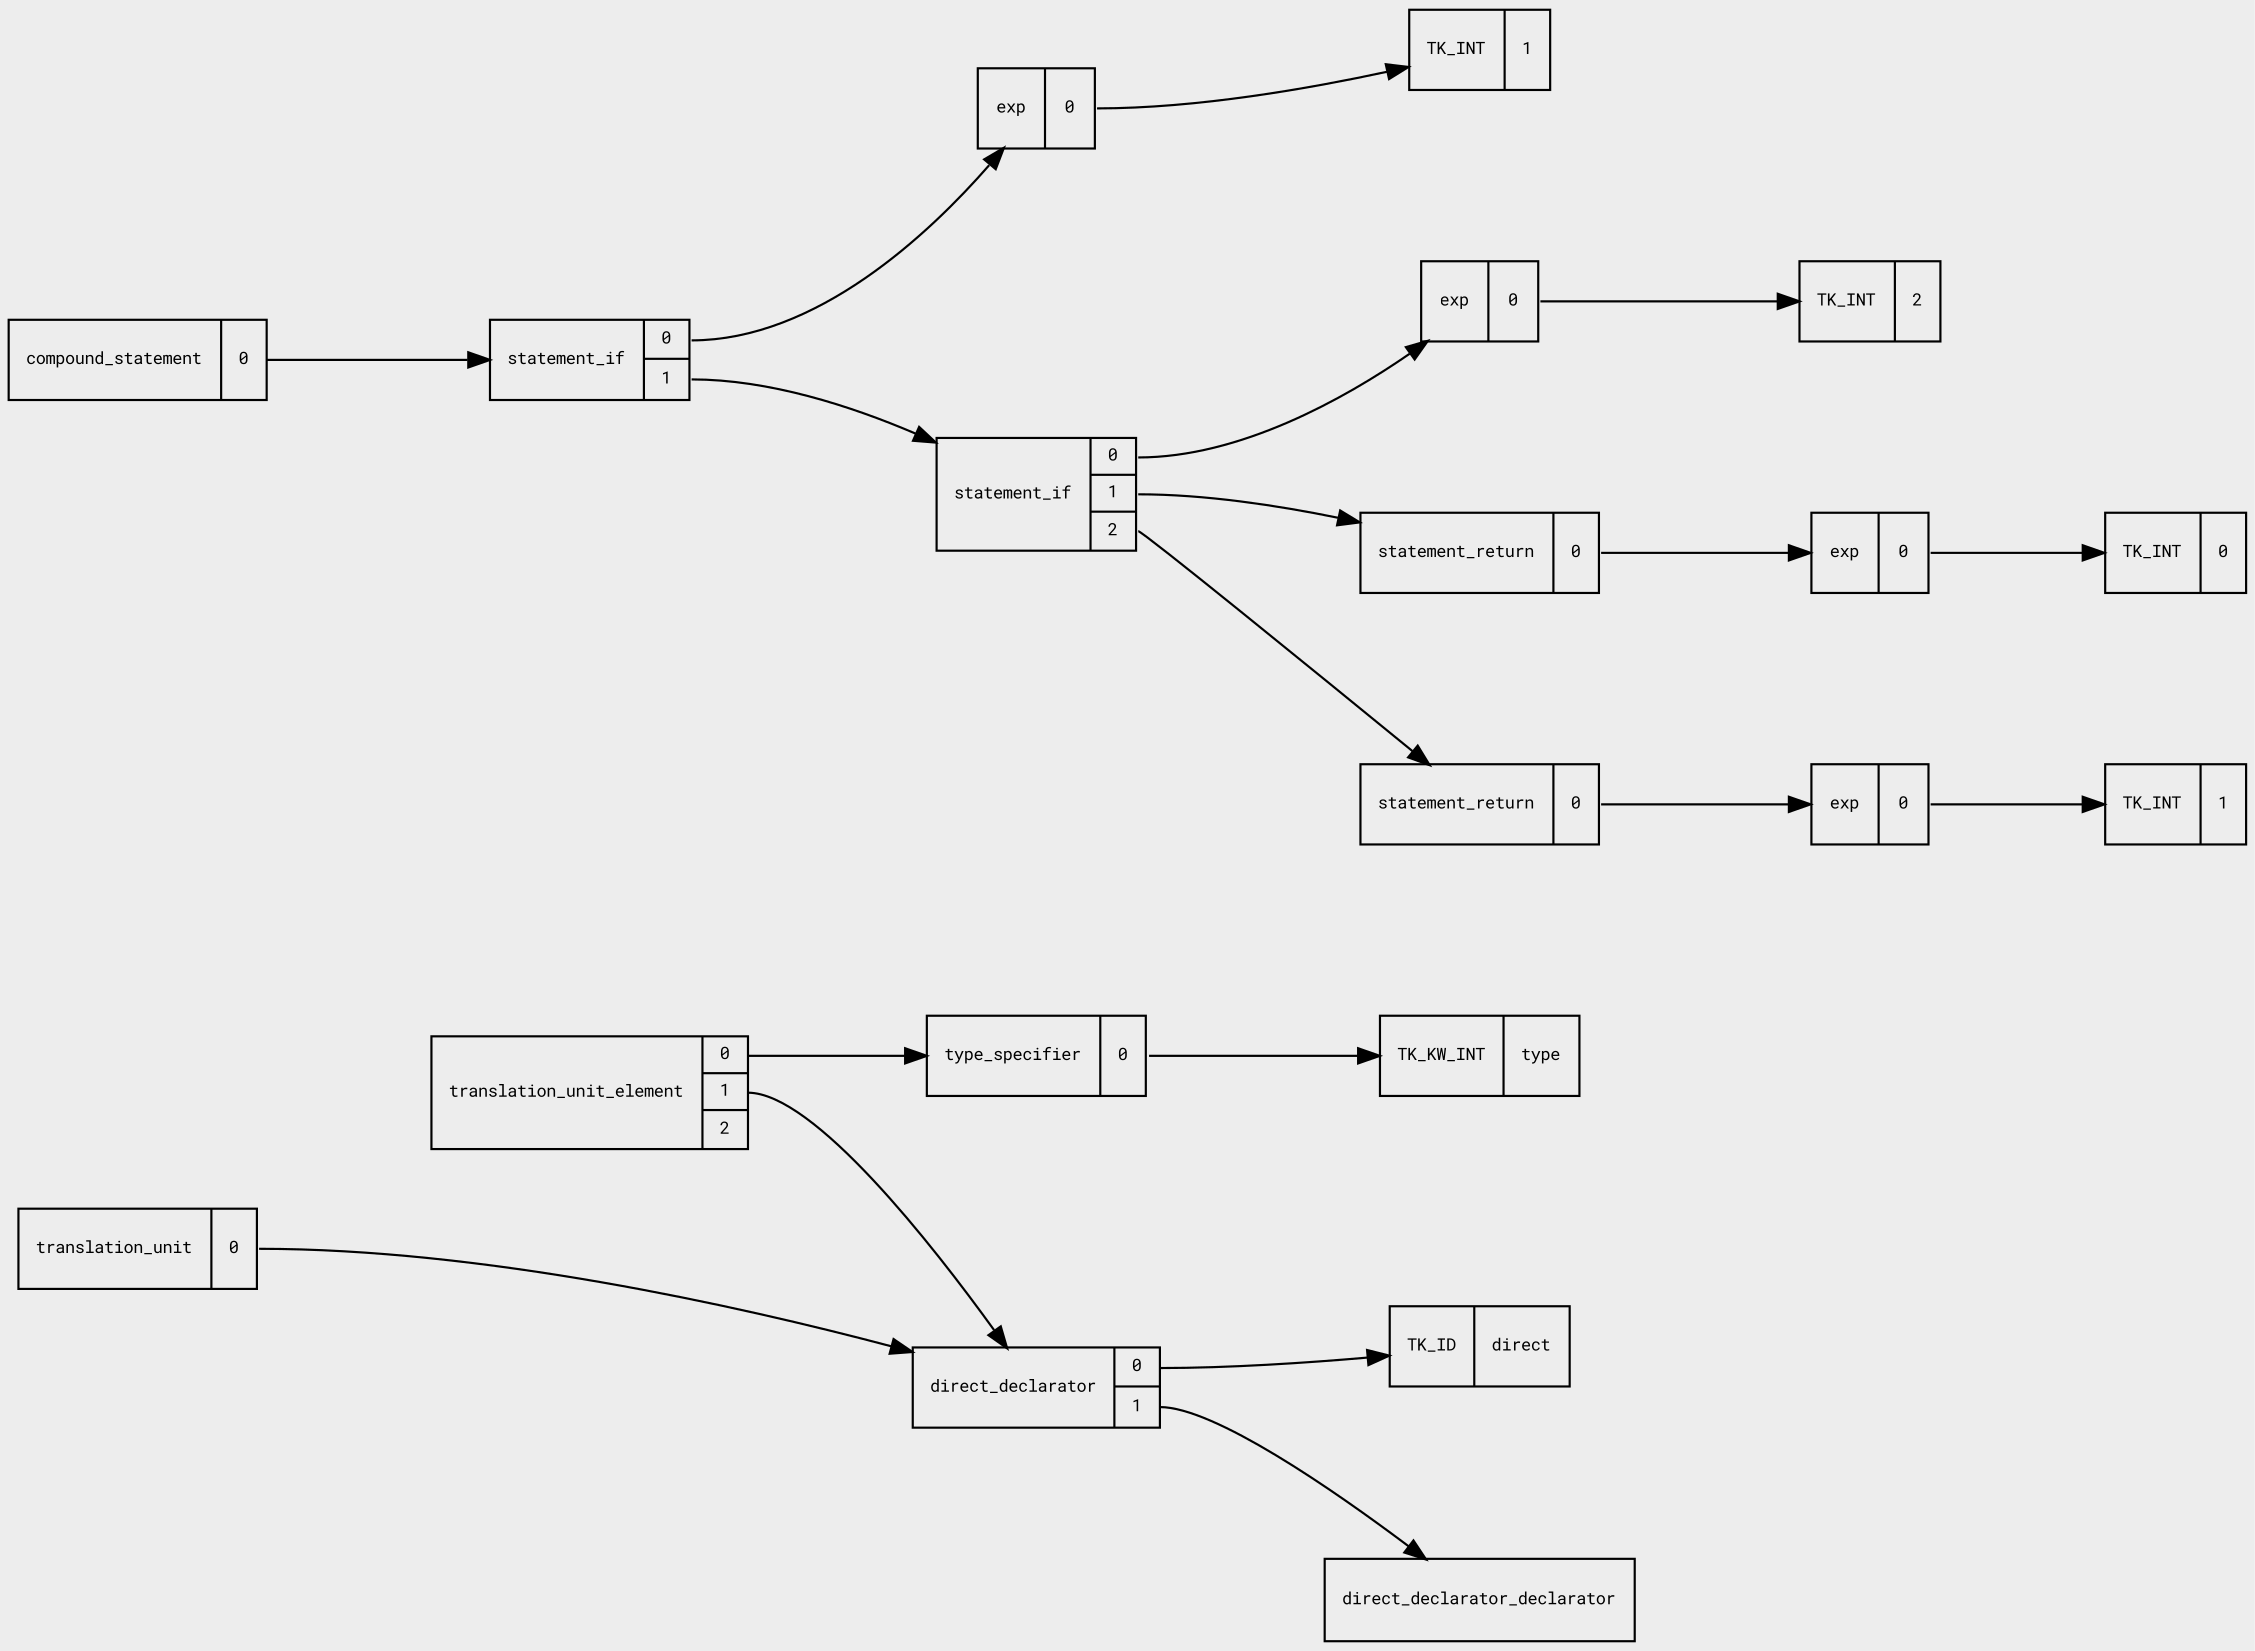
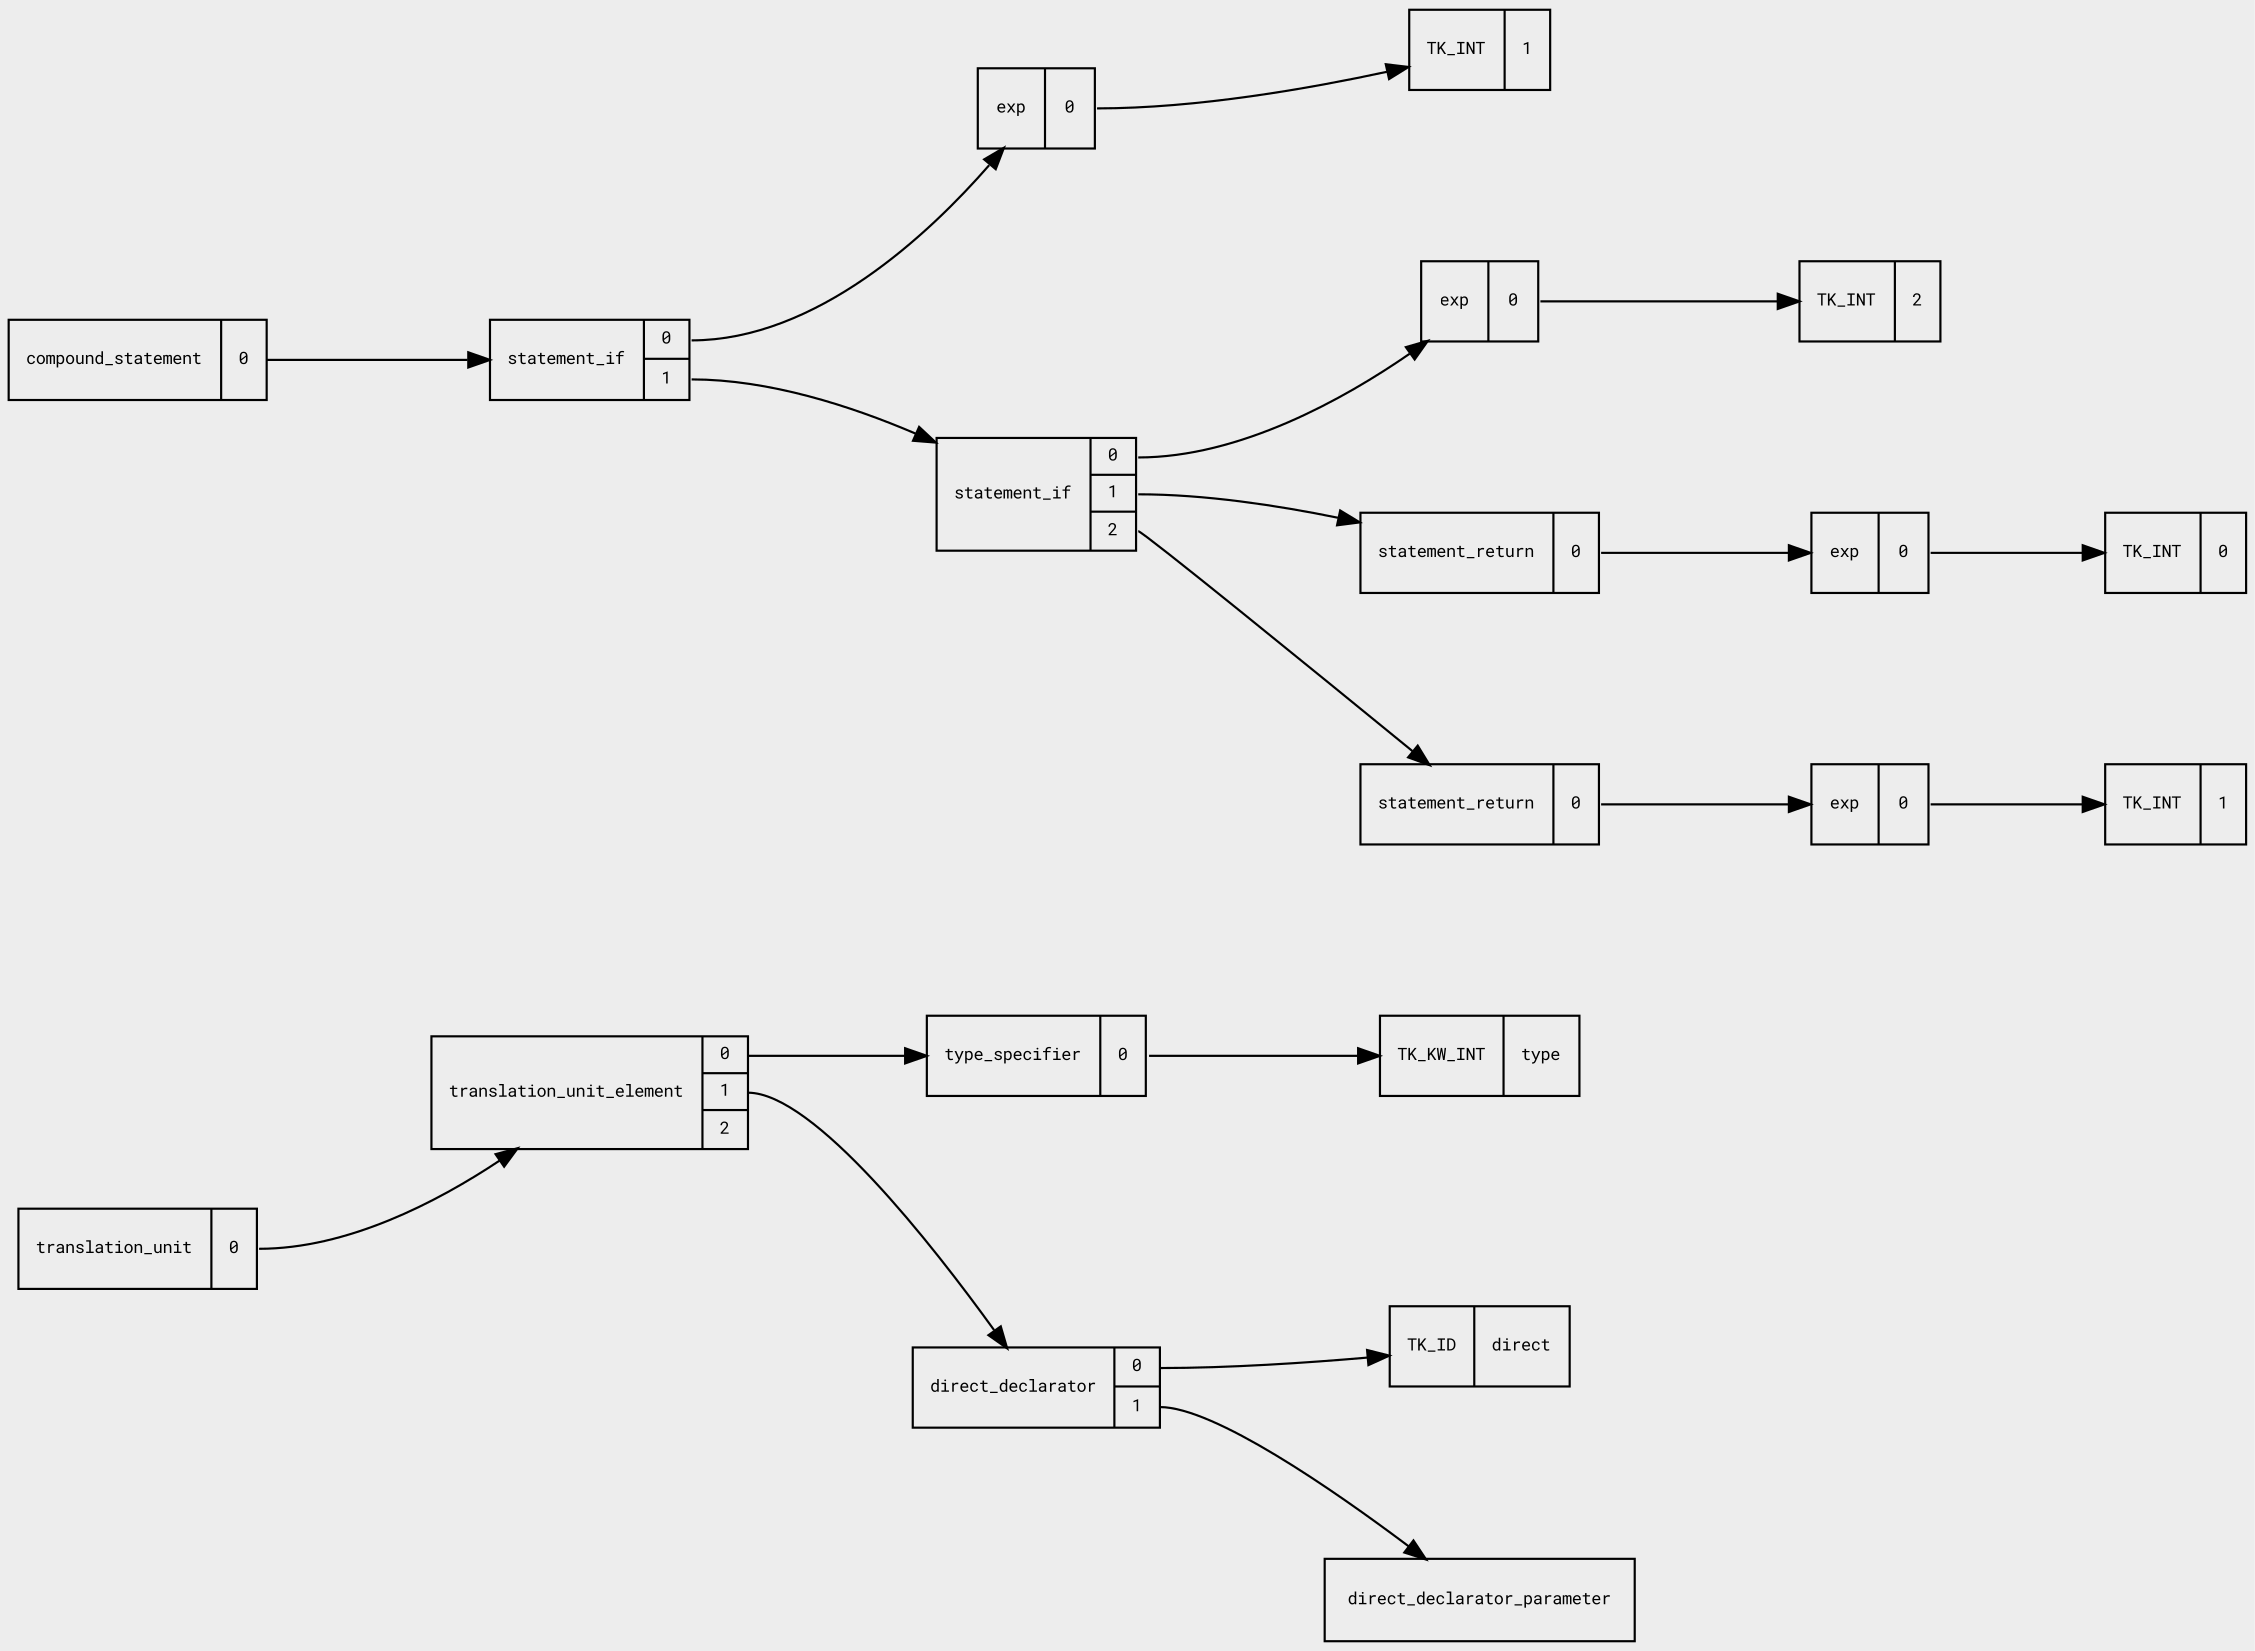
(578, 1279) -> (385, 1222)
(1480, 1600) -> (1480, 1600)
